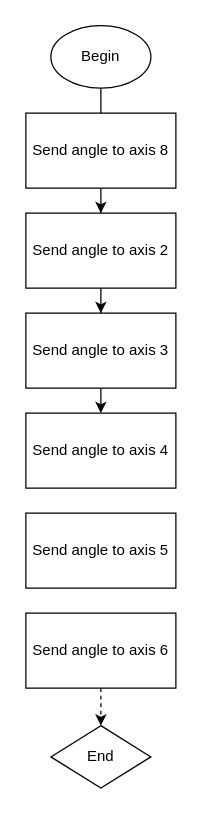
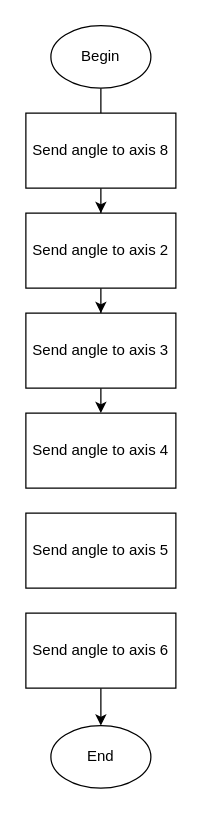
(101, 703) -> (101, 703)
(101, 757) -> (101, 757)
